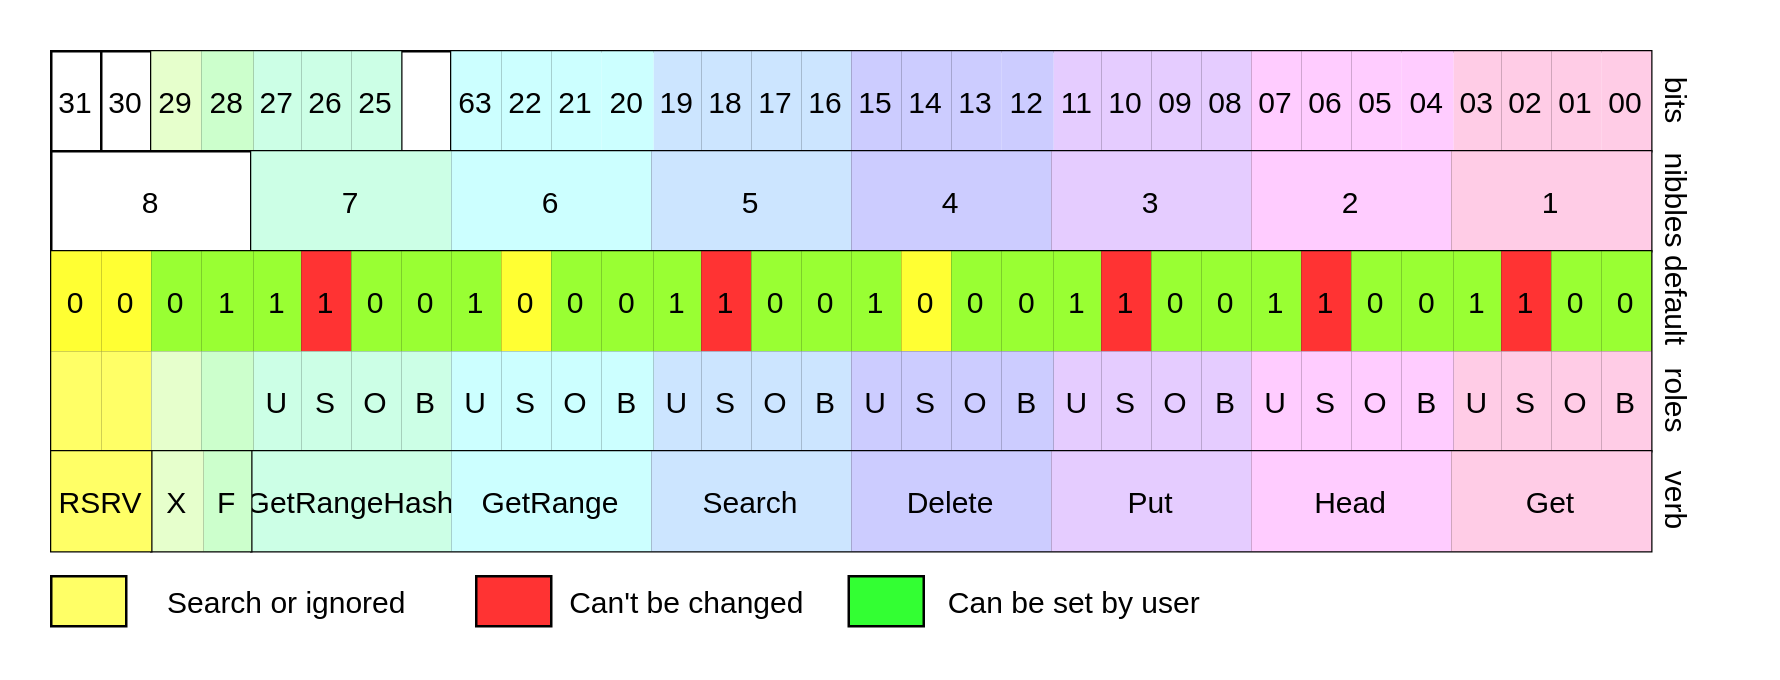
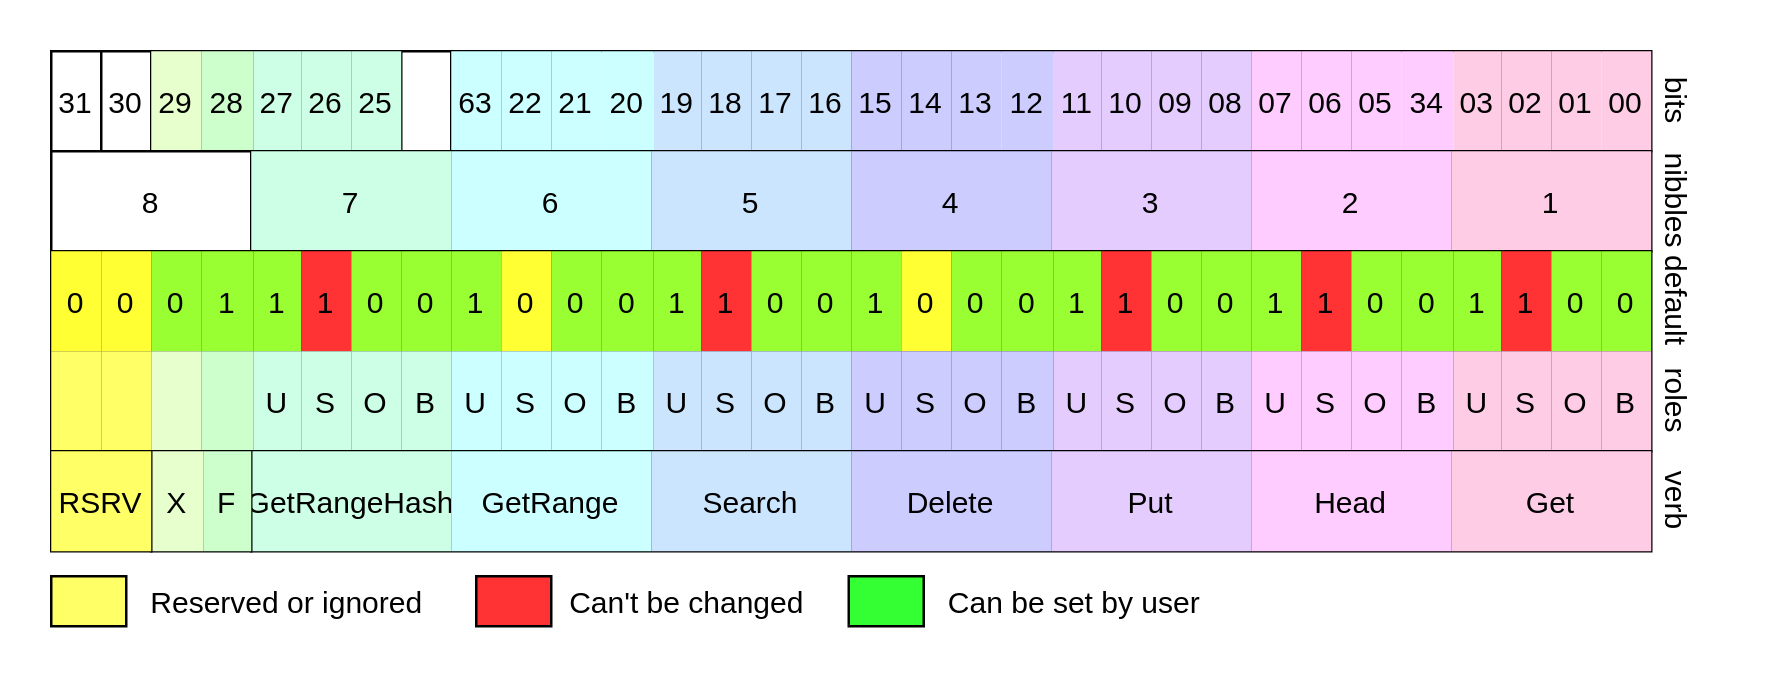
(1426, 103) -> (1426, 103)
(286, 603) -> (286, 603)
